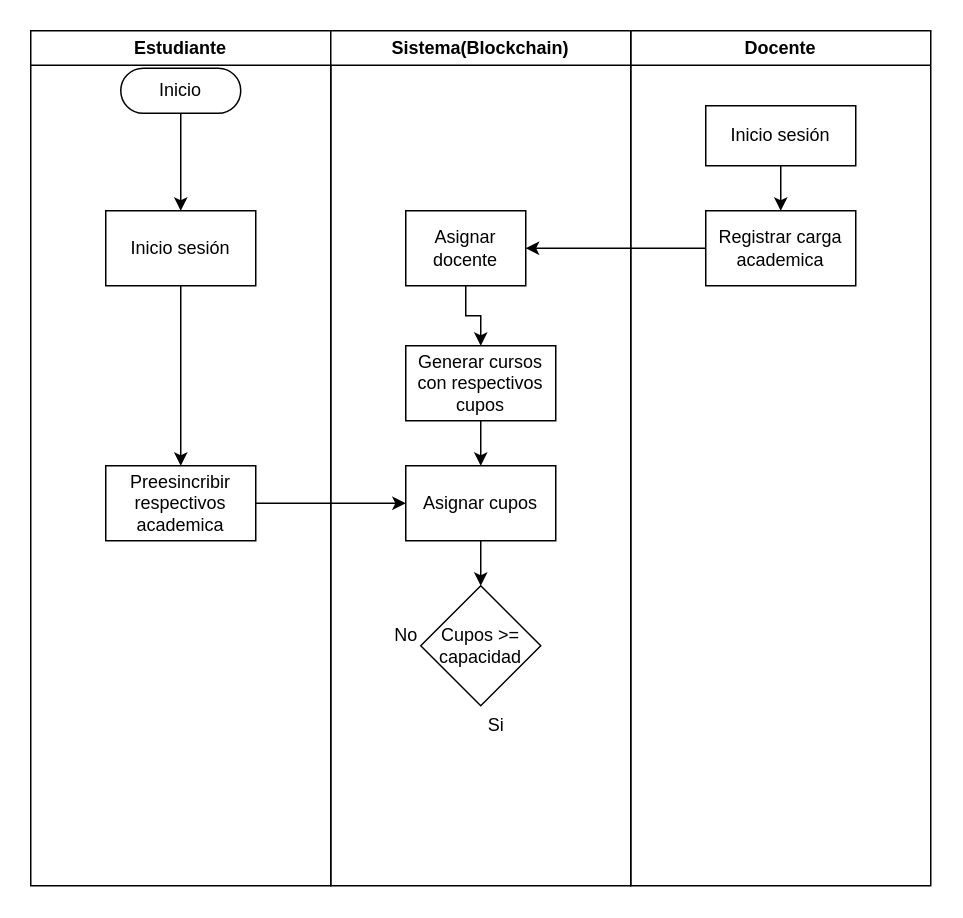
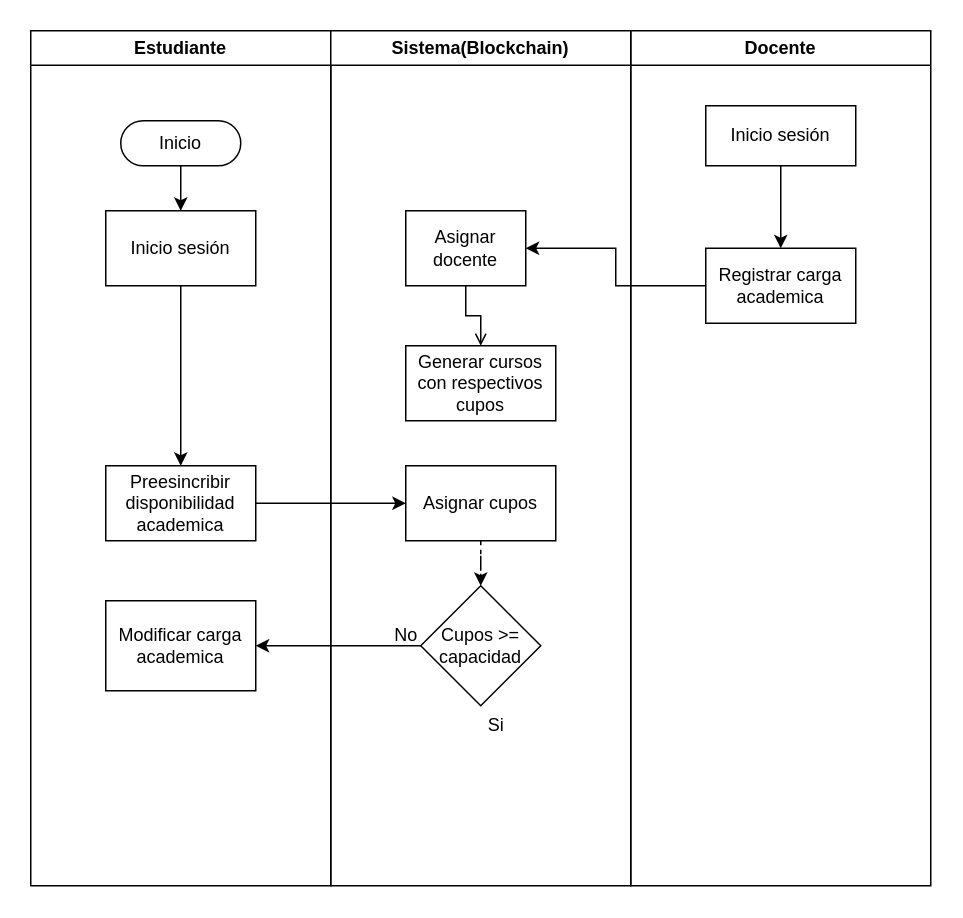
(181, 91) -> (181, 143)
(781, 248) -> (781, 286)
(481, 334) -> (481, 336)
(481, 438) -> none
(181, 503) -> (181, 503)
(481, 550) -> (481, 550)
none -> (181, 646)
none -> (344, 646)
